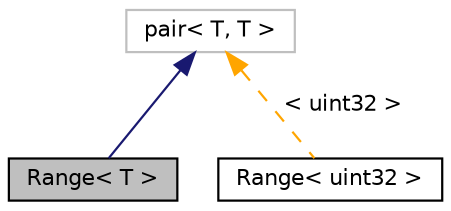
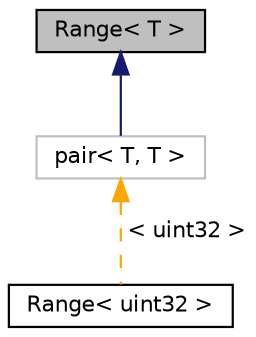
(145, 114) -> (121, 105)
